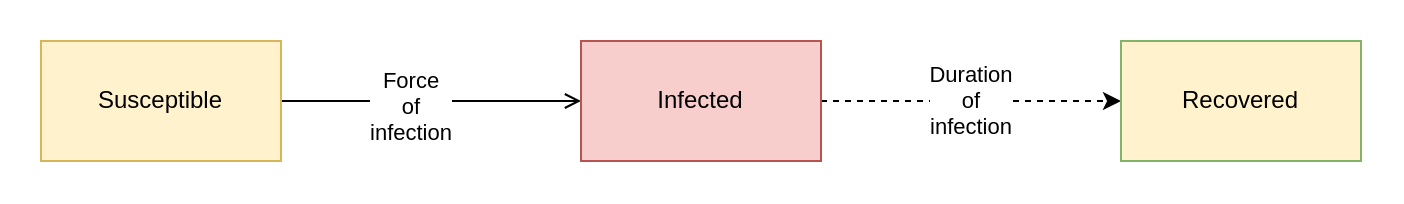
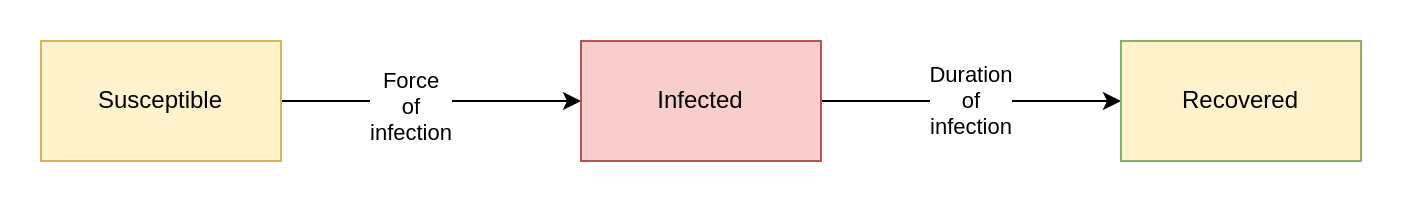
(569, 101) -> (566, 101)
(877, 101) -> (877, 101)
